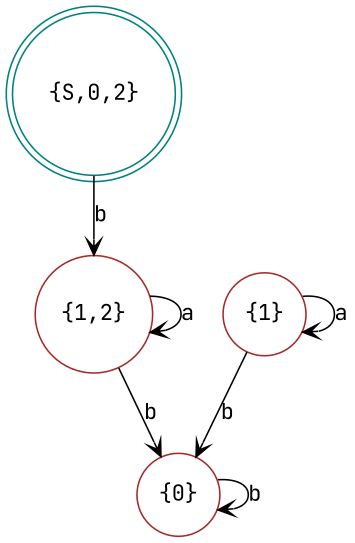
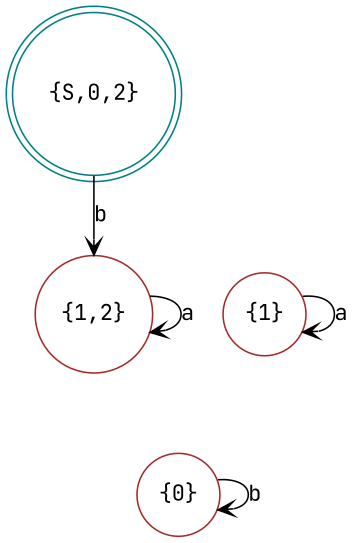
(225, 397) -> none
(136, 405) -> none
